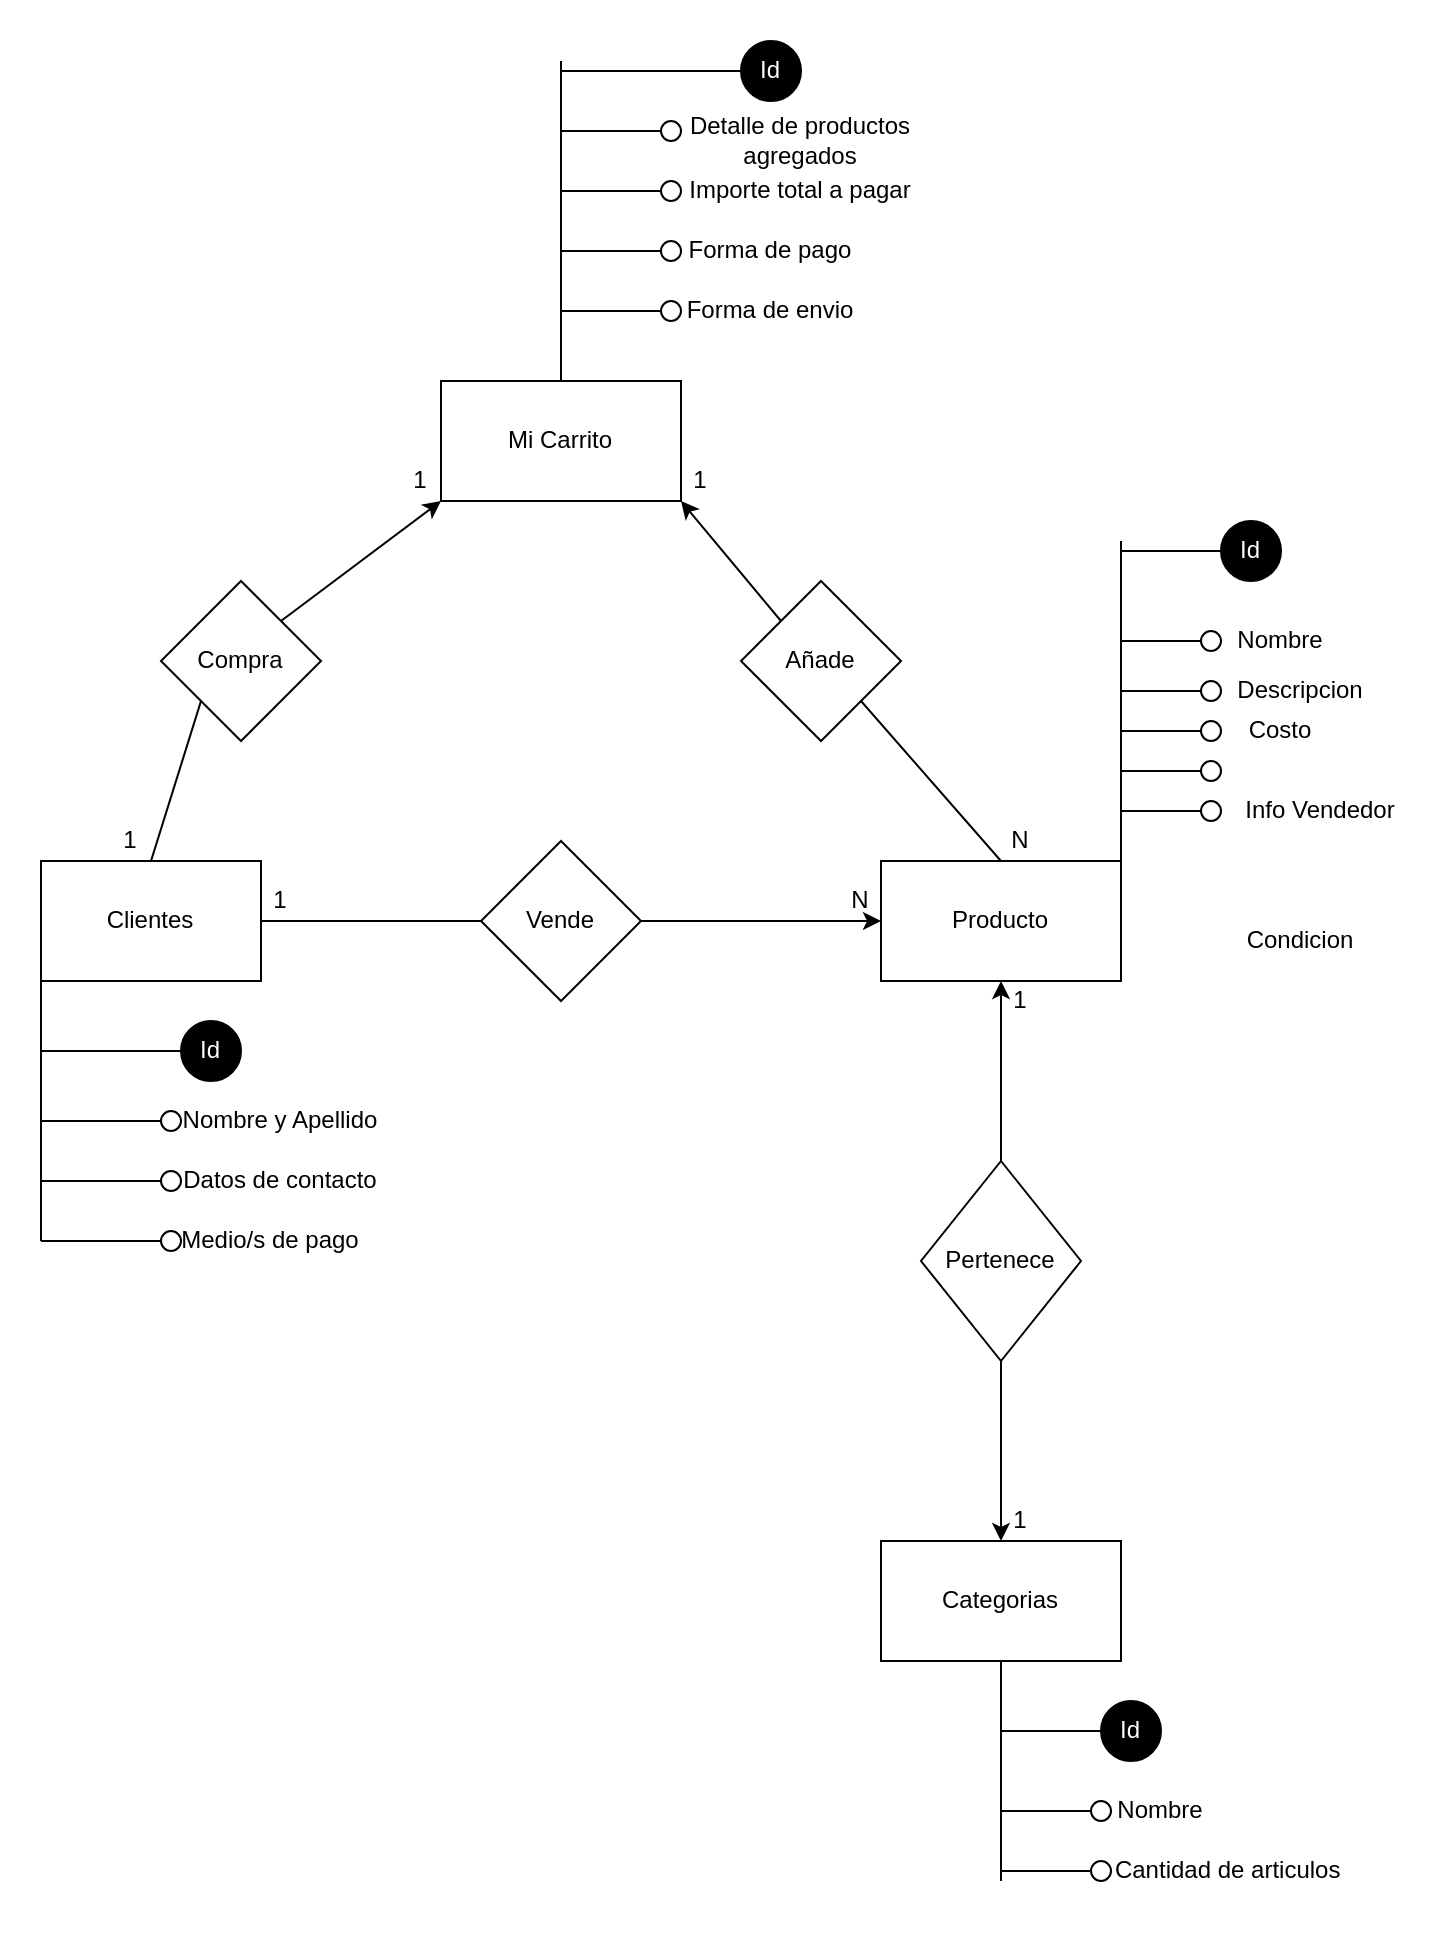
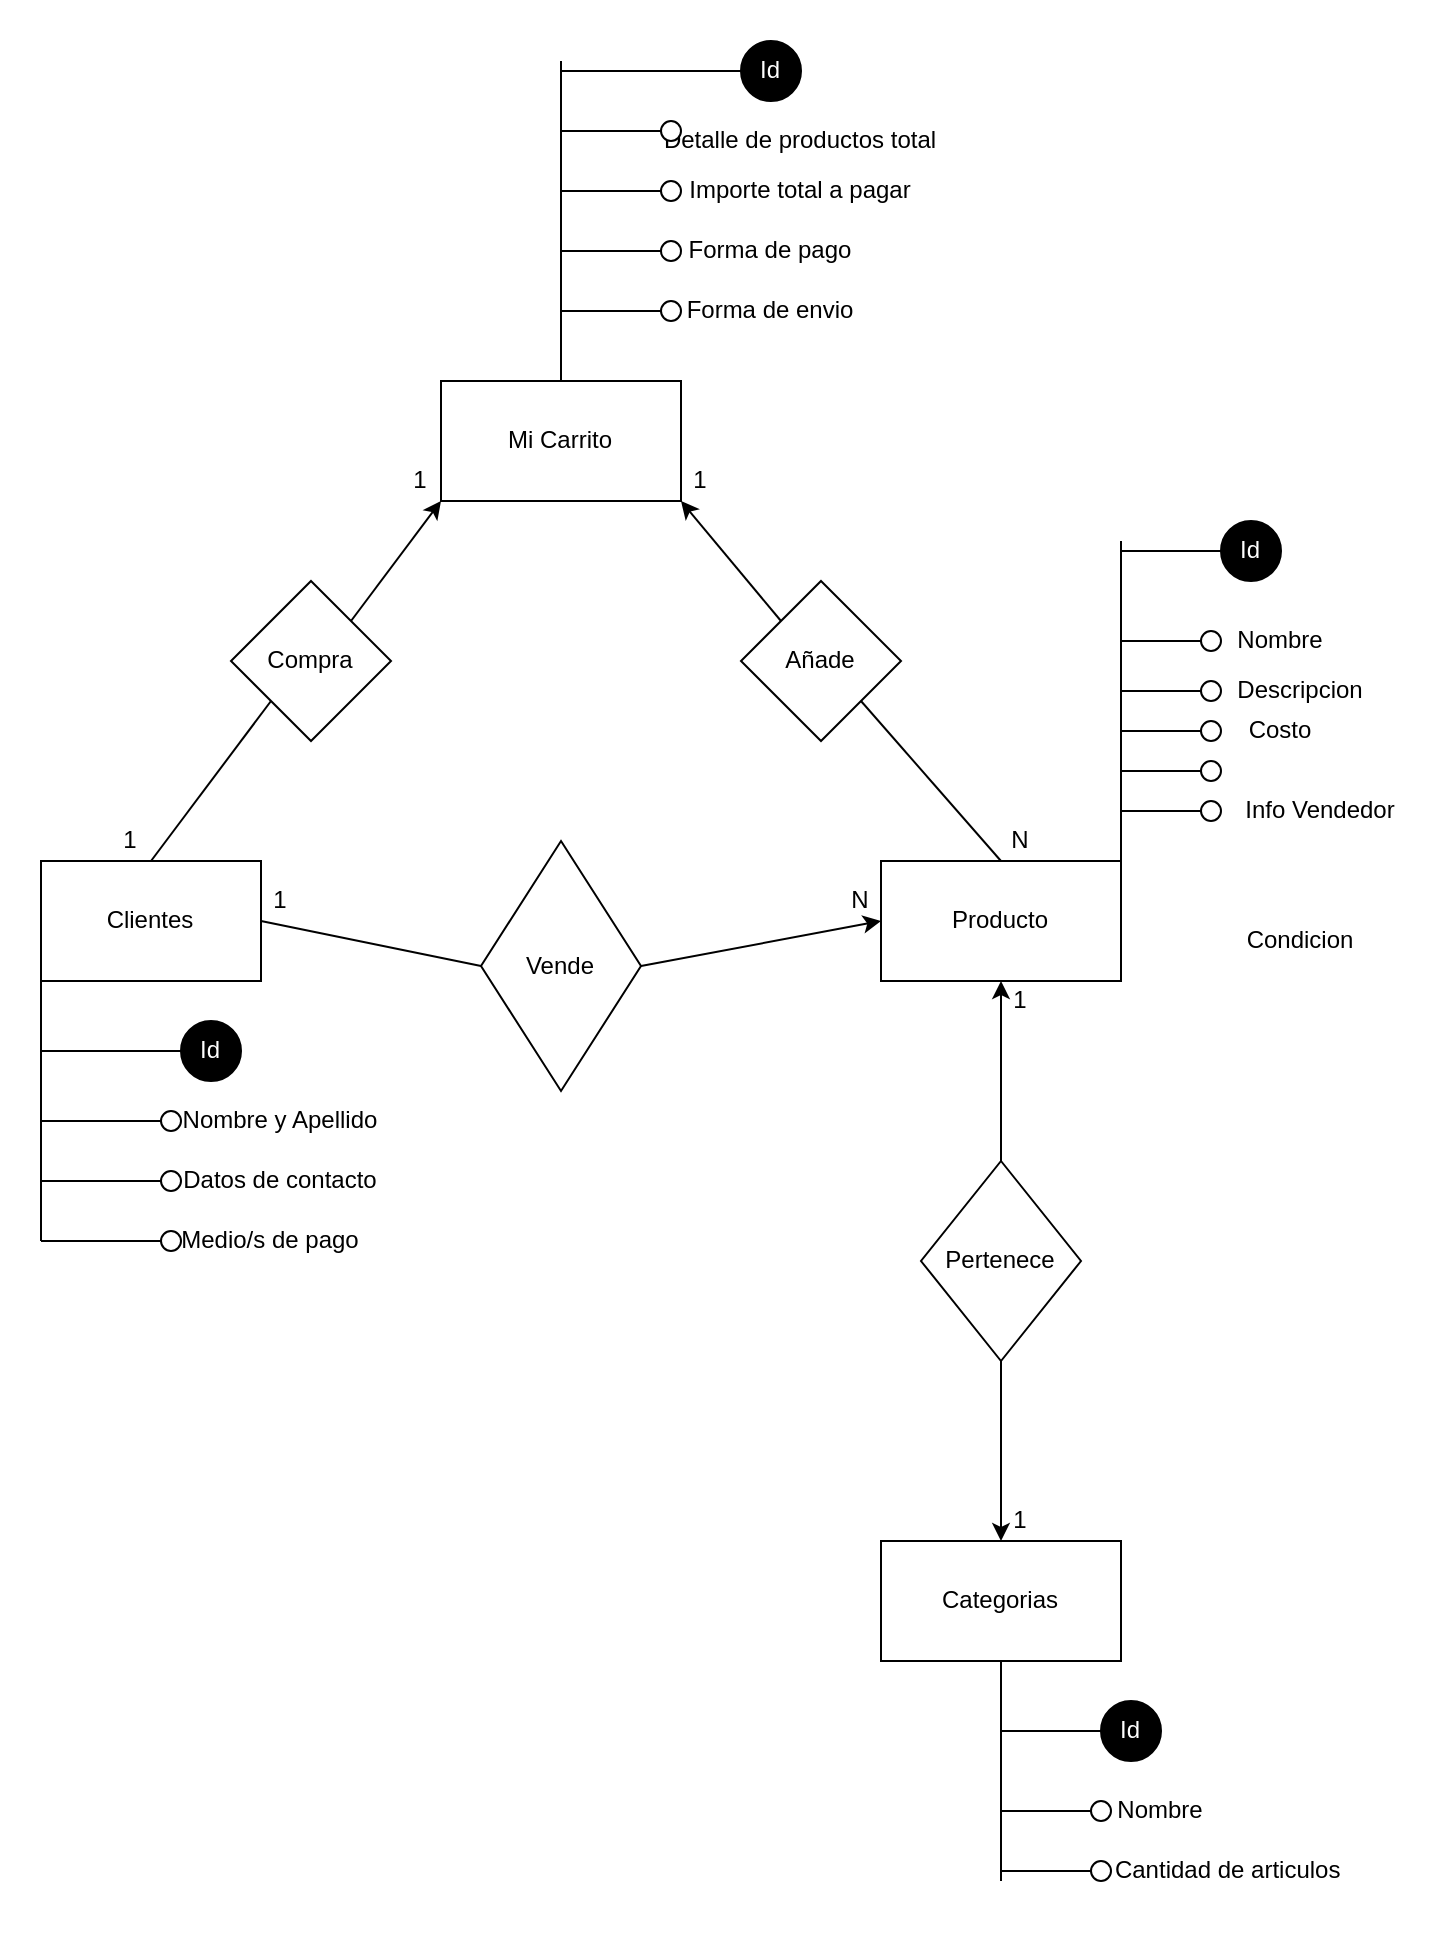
(801, 141) -> (801, 141)
(241, 661) -> (311, 661)
(561, 921) -> (561, 966)
